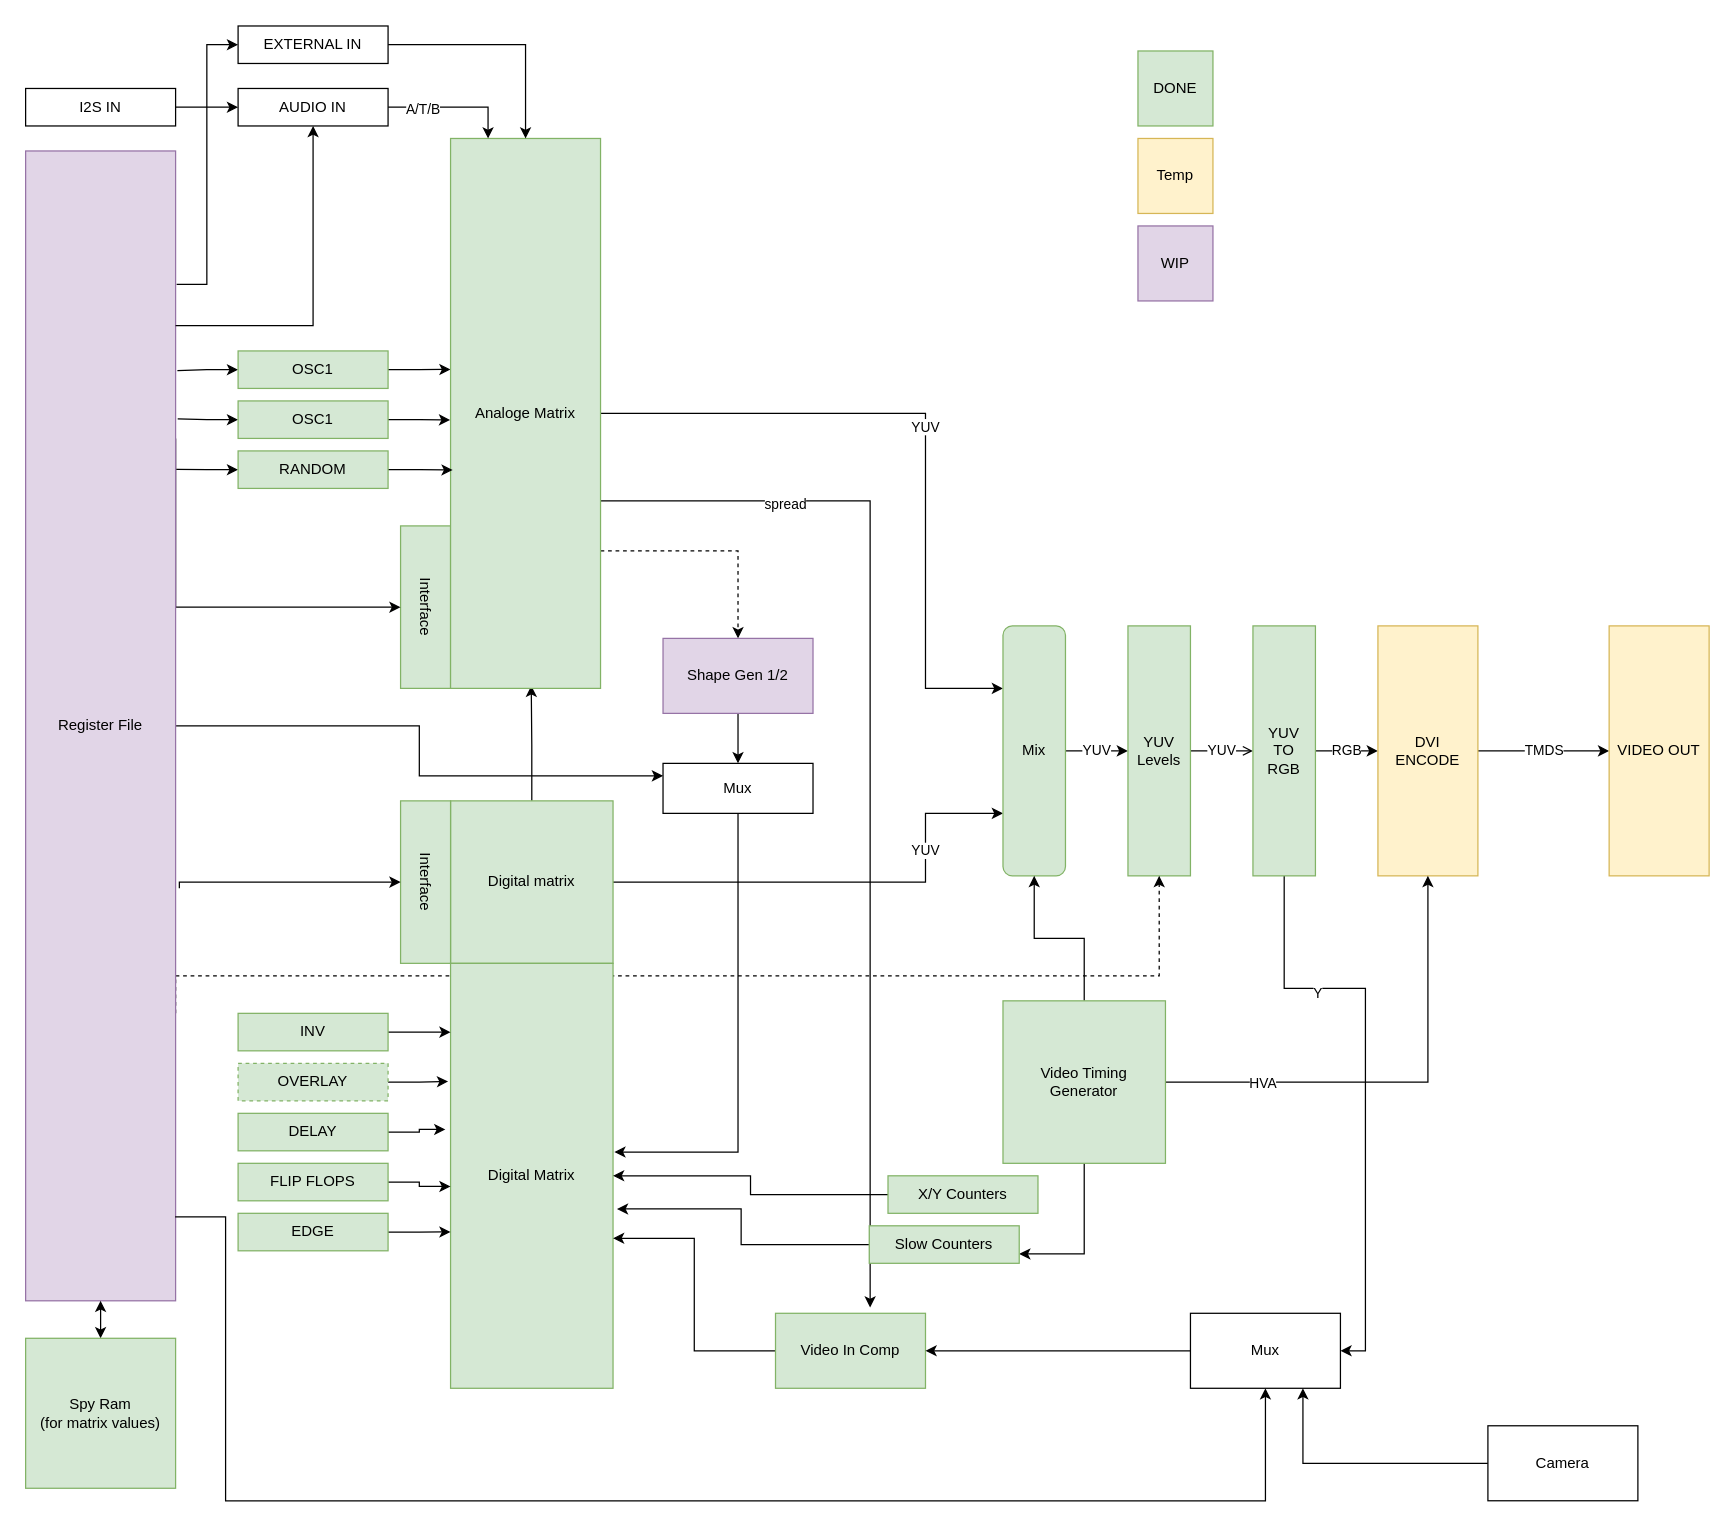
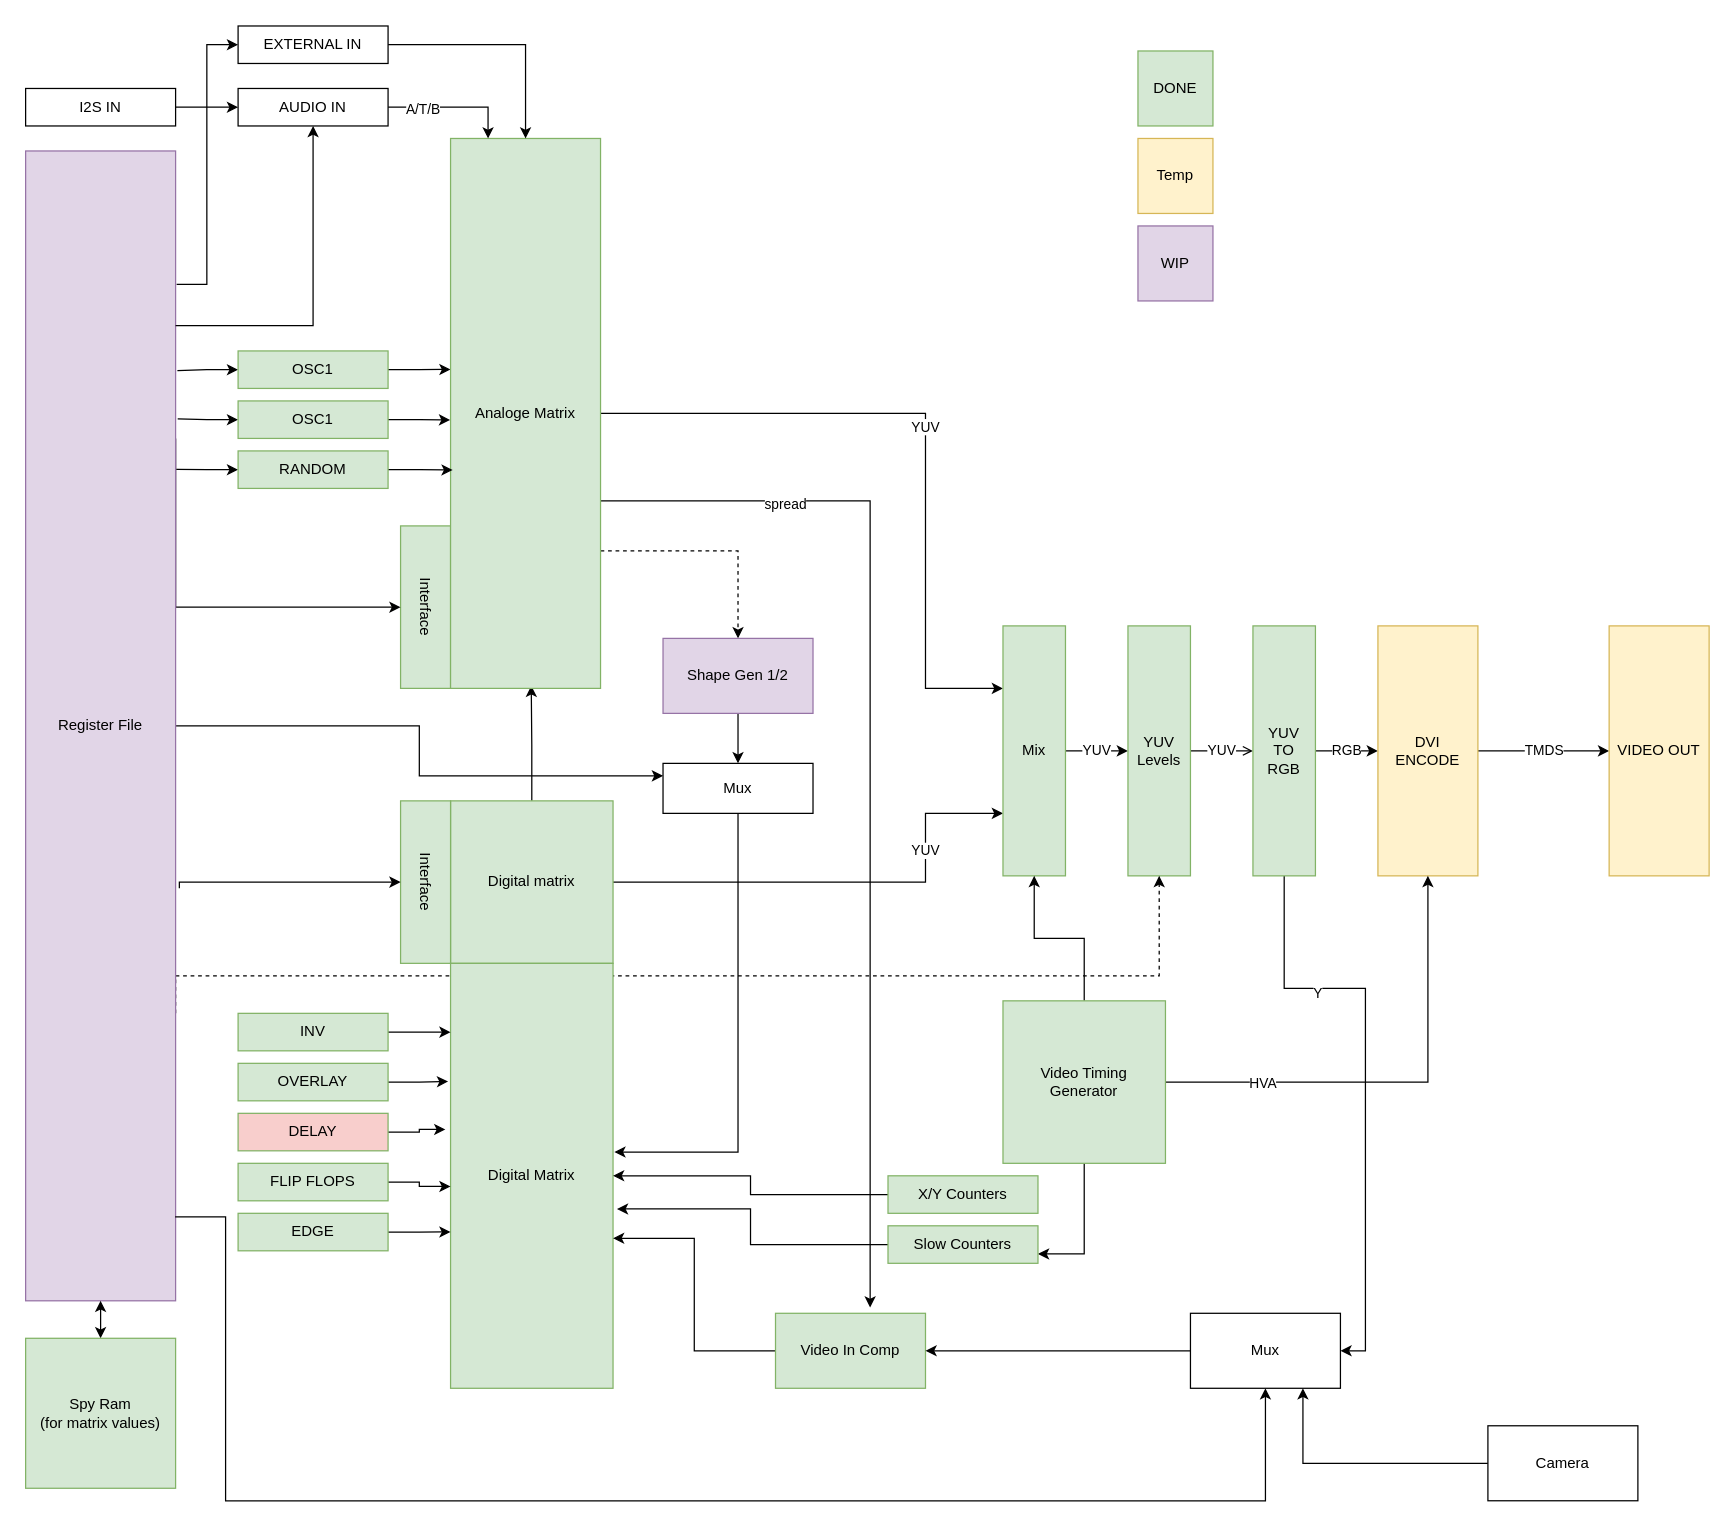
(1034, 751) -> (1034, 751)
(313, 1082) -> (313, 1082)
(313, 1132) -> (313, 1132)
(944, 1244) -> (963, 1244)
